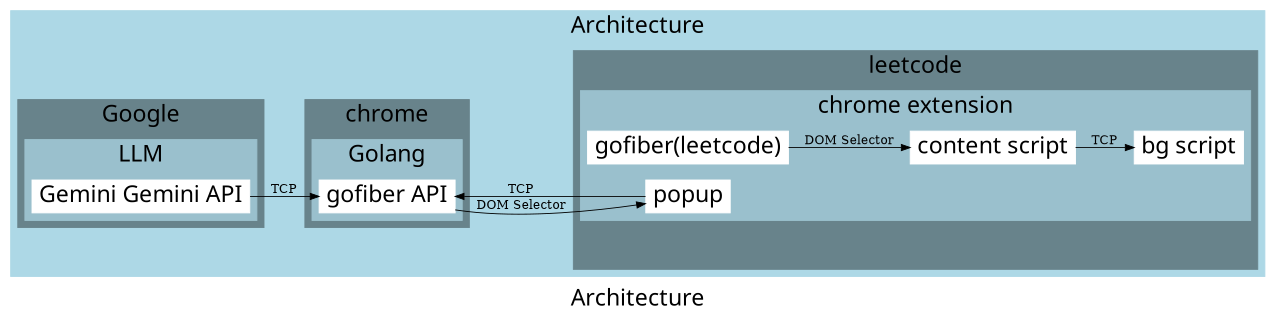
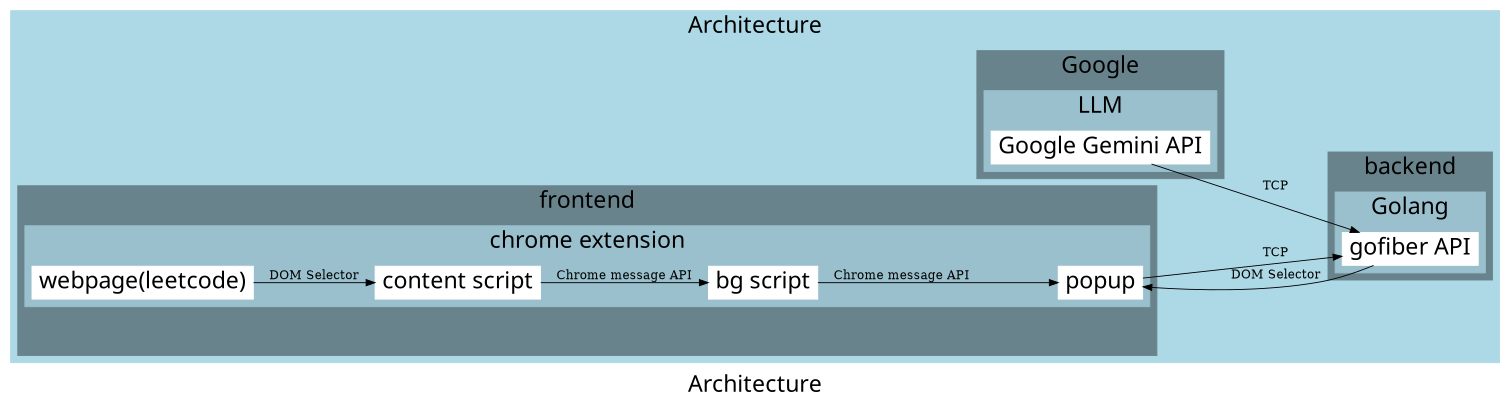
(916, 67) -> (587, 202)
(387, 116) -> (1410, 168)
(1105, 141) -> (624, 276)
(688, 148) -> (143, 283)
(141, 196) -> (1100, 148)
none -> (933, 283)
